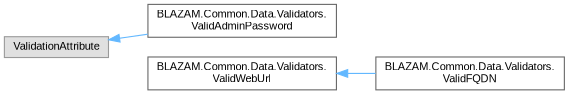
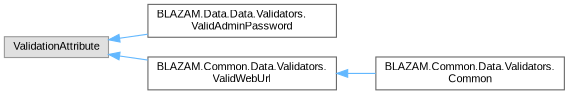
(242, 21) -> (242, 21)
none -> (134, 58)
(470, 73) -> (470, 73)
